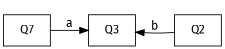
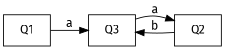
none -> (151, 16)
(27, 30) -> (27, 30)
